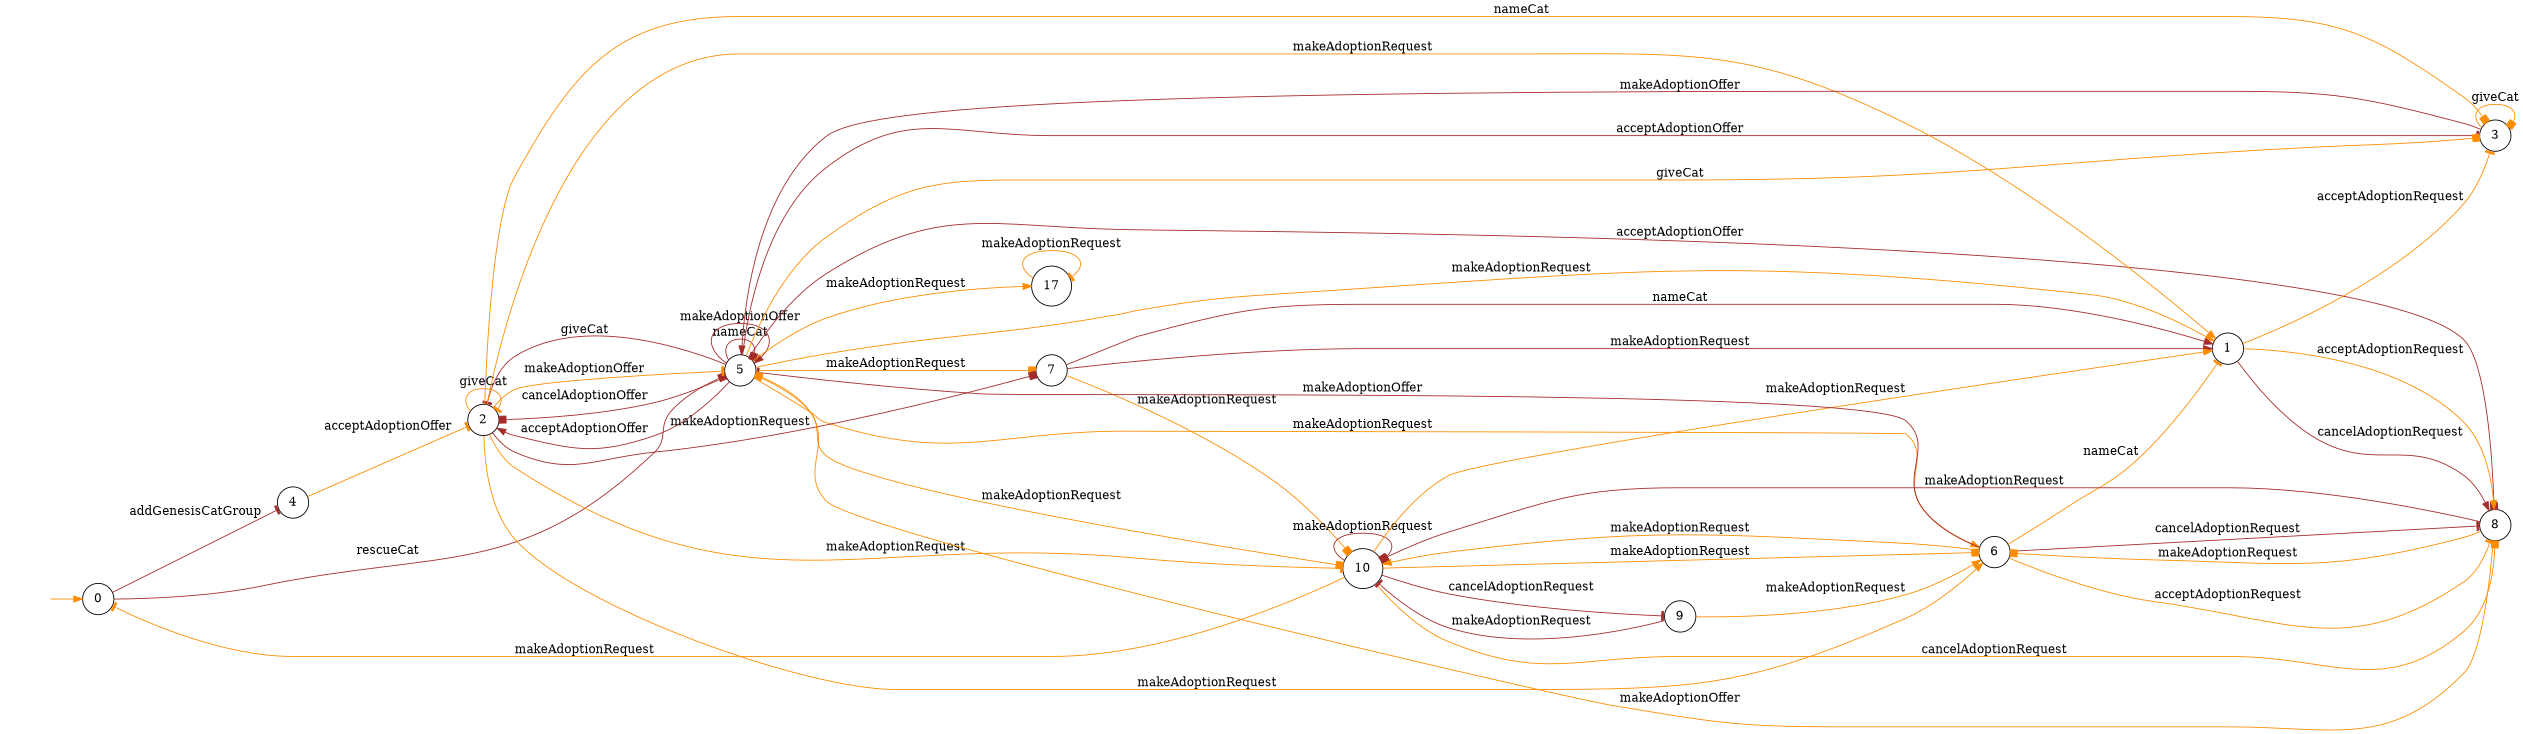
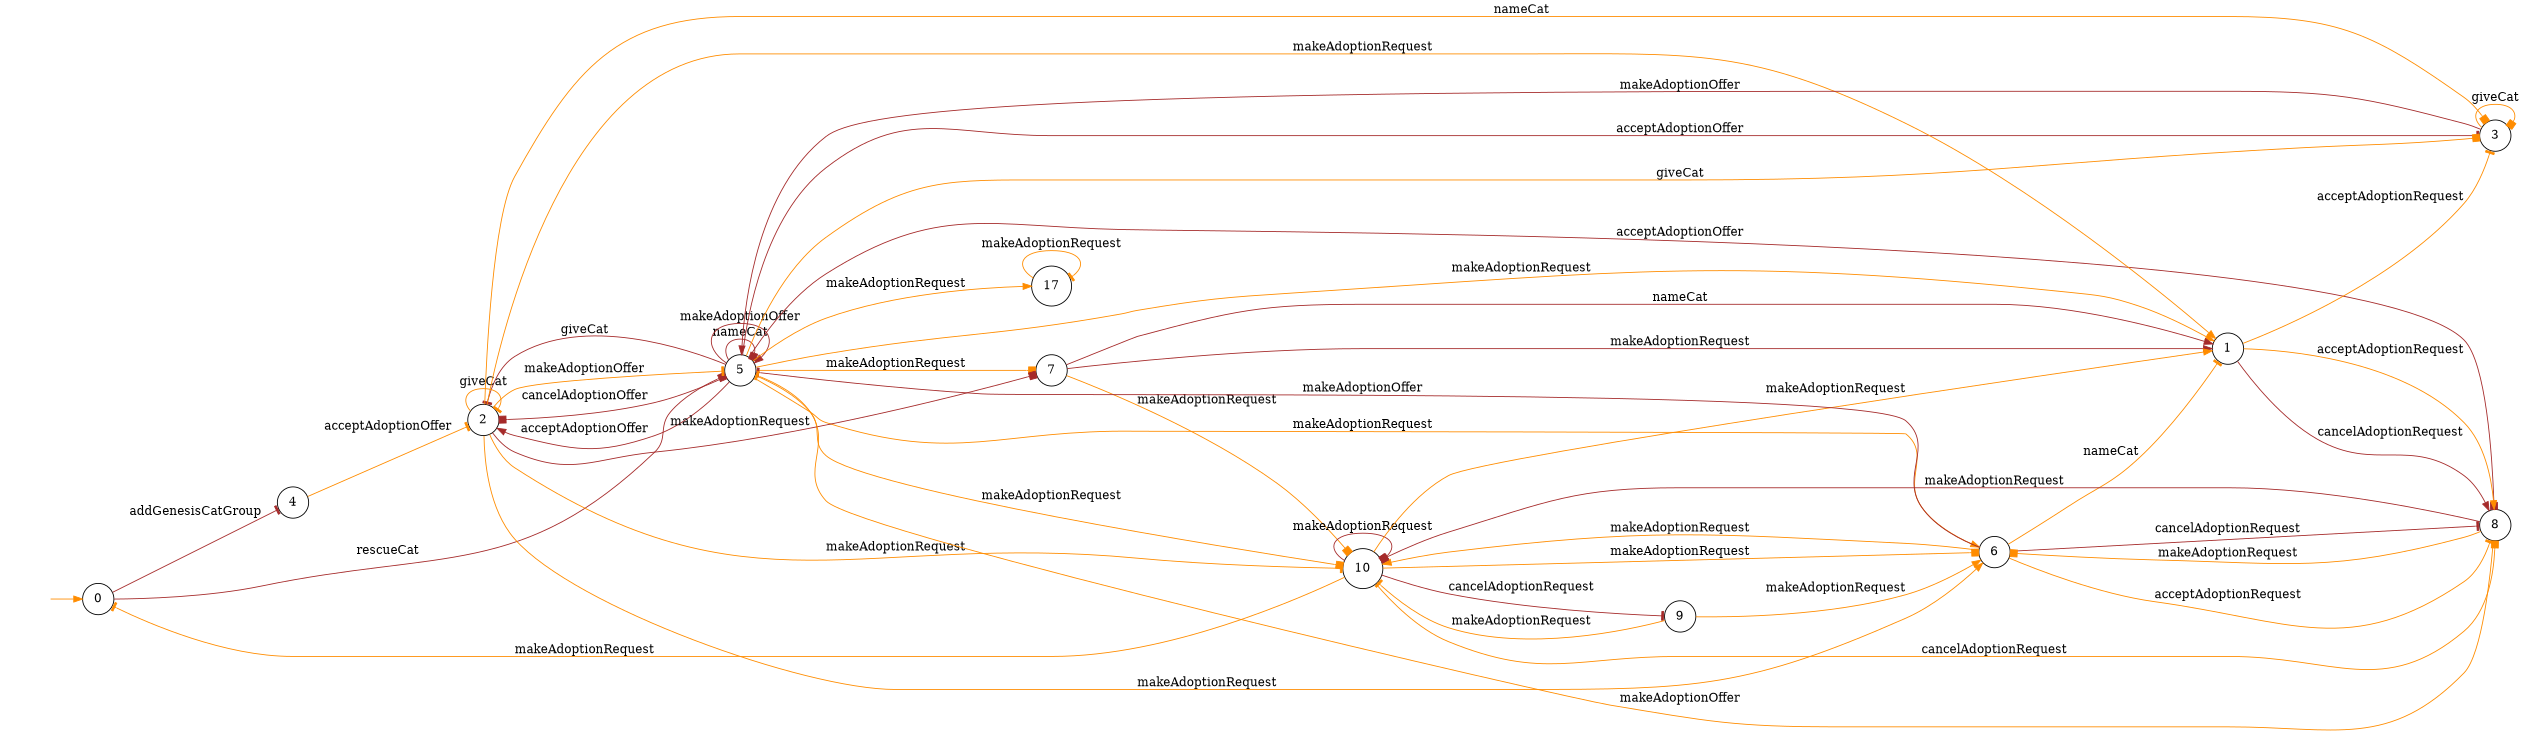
(1517, 638) -> (1517, 638)
(1632, 709) -> (1630, 708)
